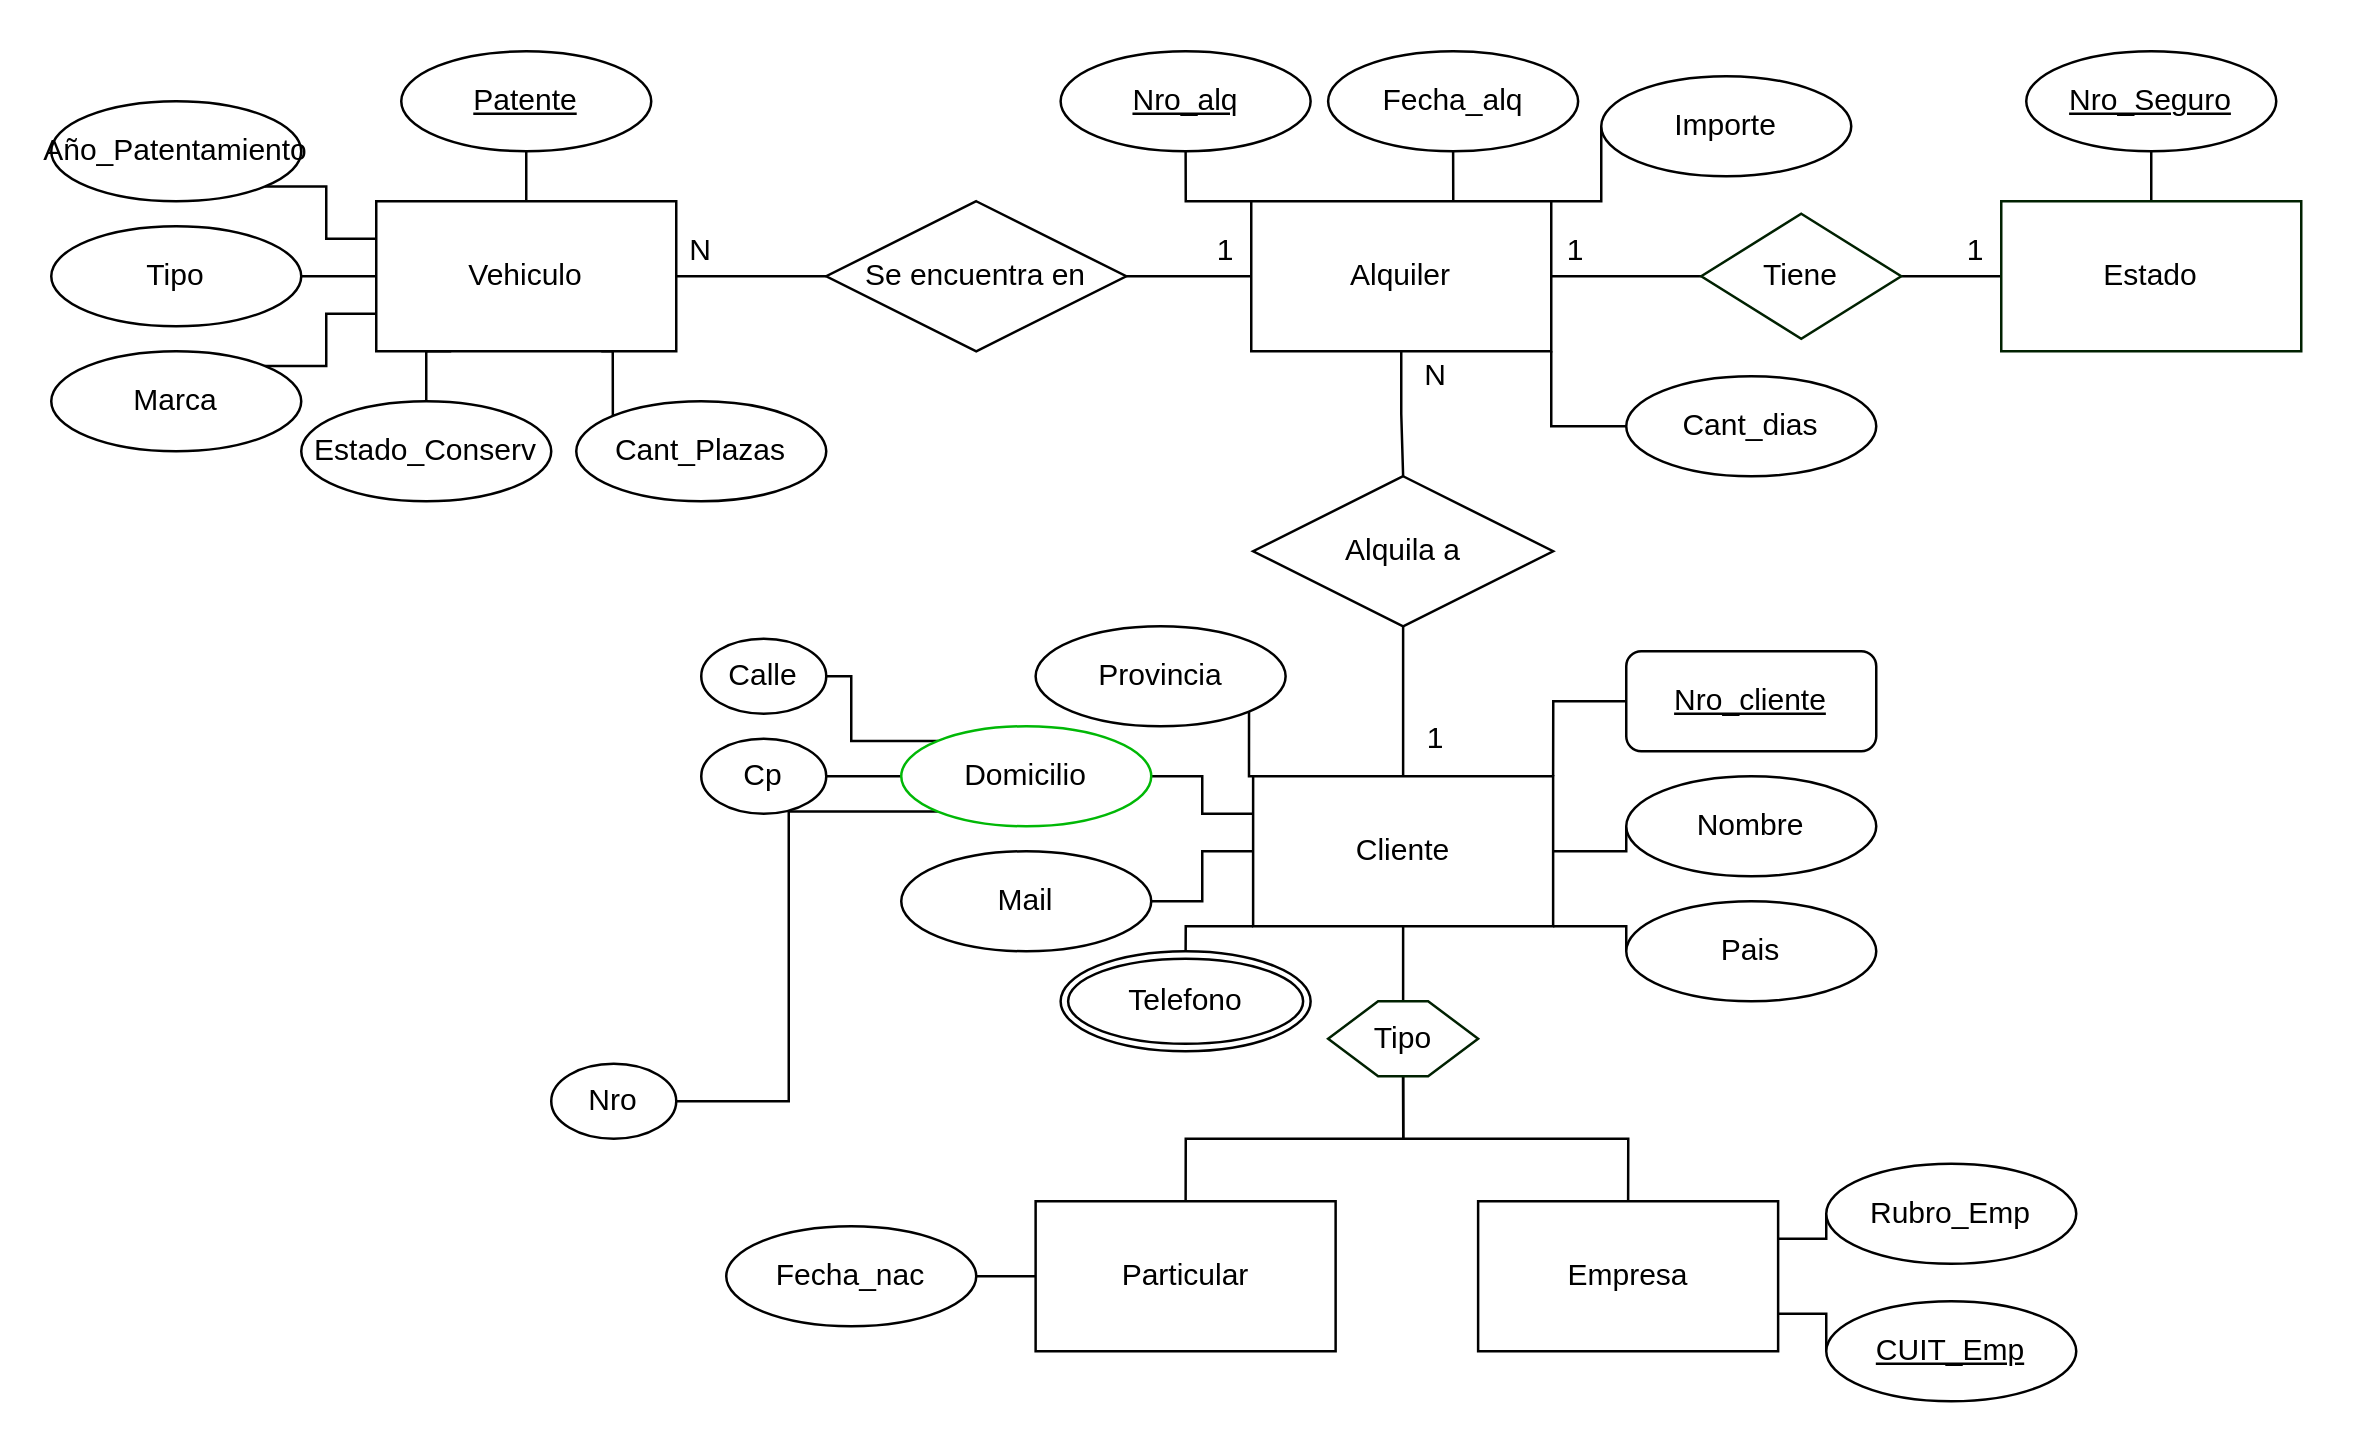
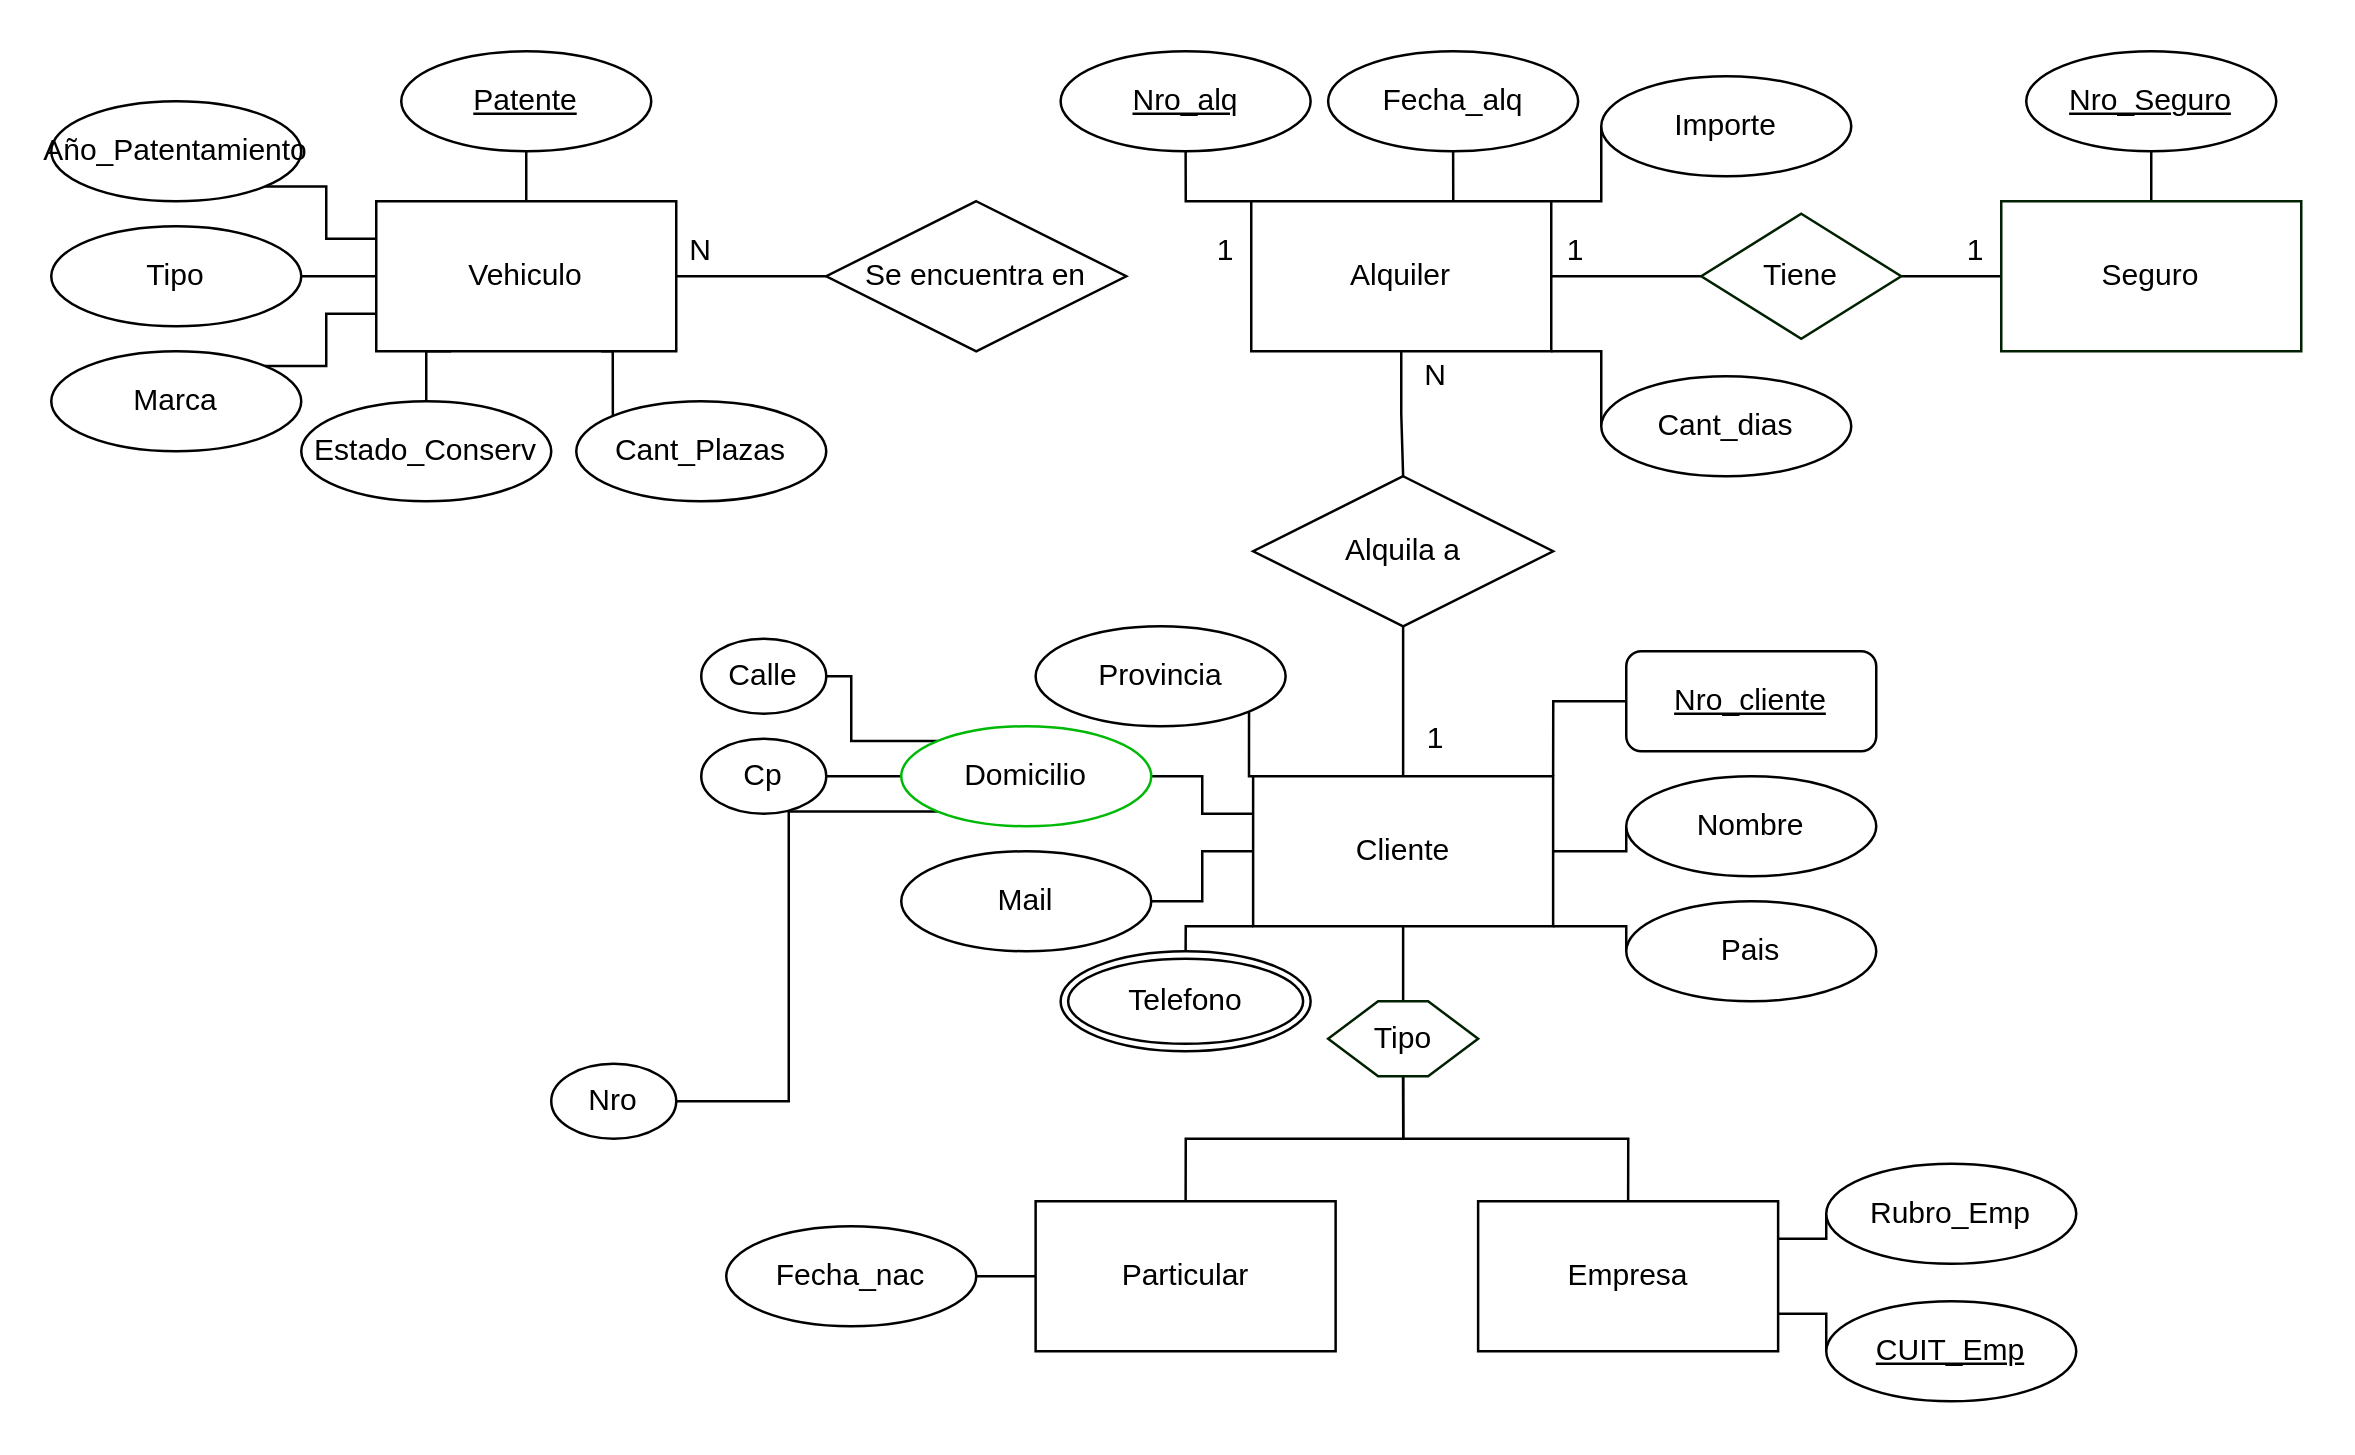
(1188, 276) -> none
(2151, 276) -> (2151, 276)
(1751, 426) -> (1726, 426)
